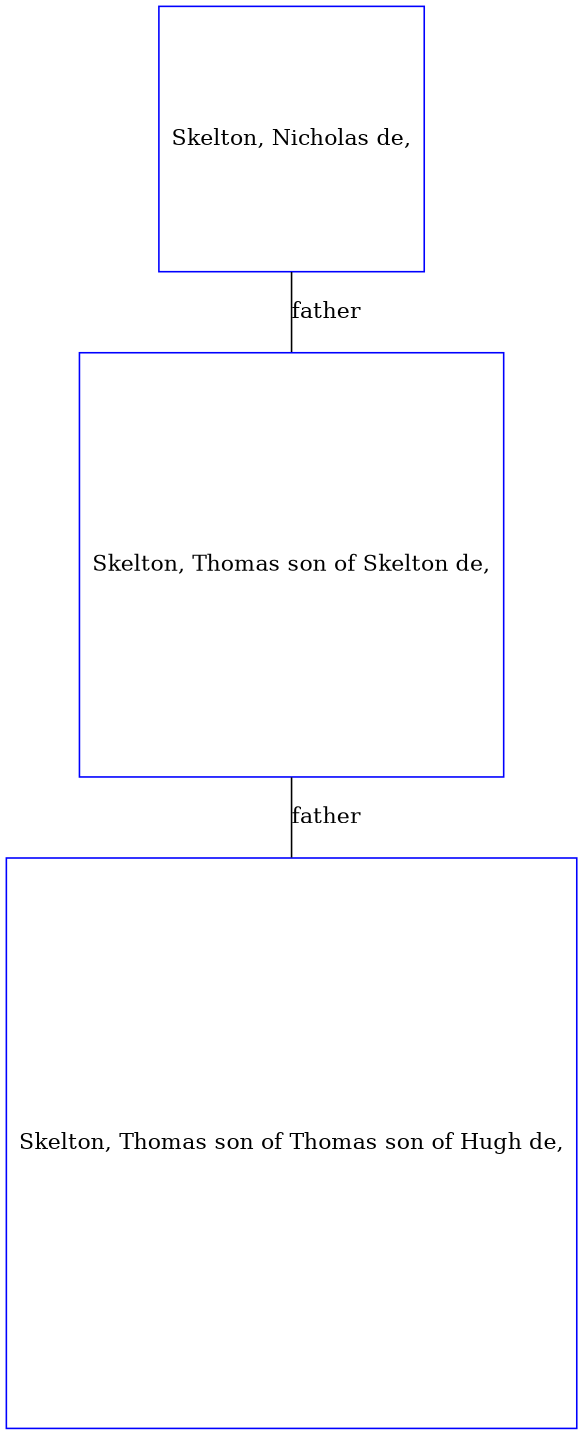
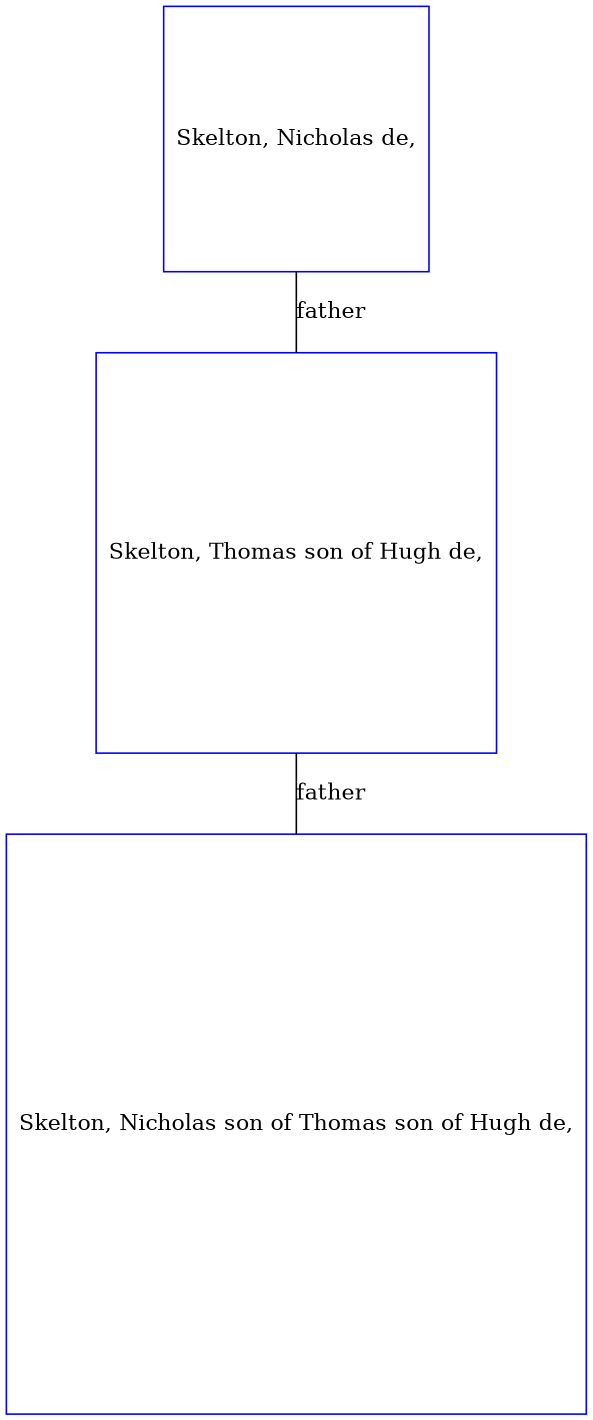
(292, 565) -> (296, 553)
(292, 1143) -> (296, 1124)
